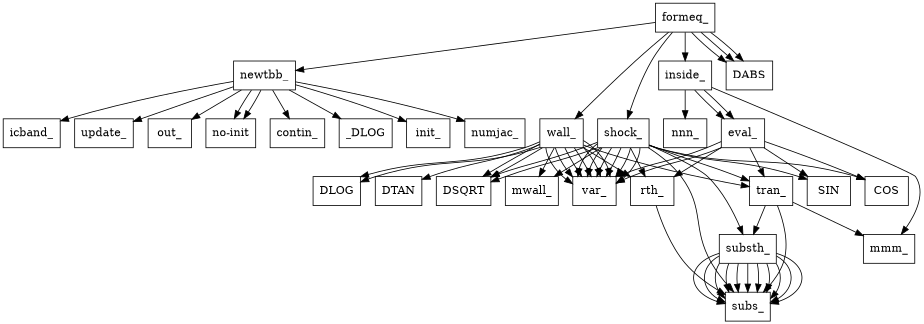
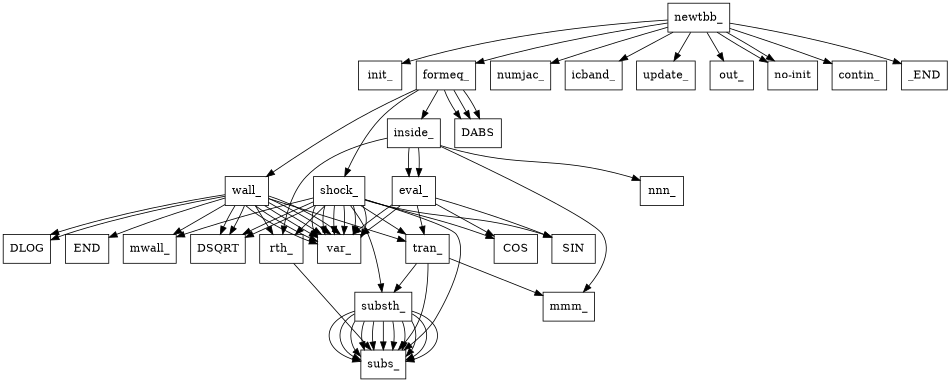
(479, 46) -> (575, 39)
(366, 133) -> (924, 75)
(701, 160) -> (320, 165)
(399, 191) -> (87, 249)
